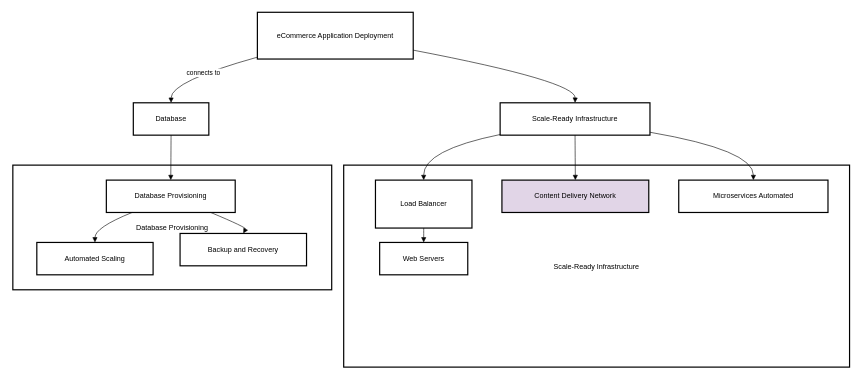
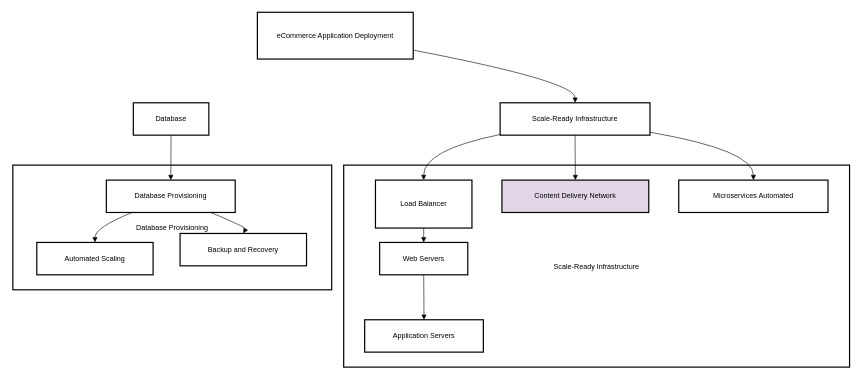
(210, 72) -> none
none -> (424, 313)
none -> (424, 336)
